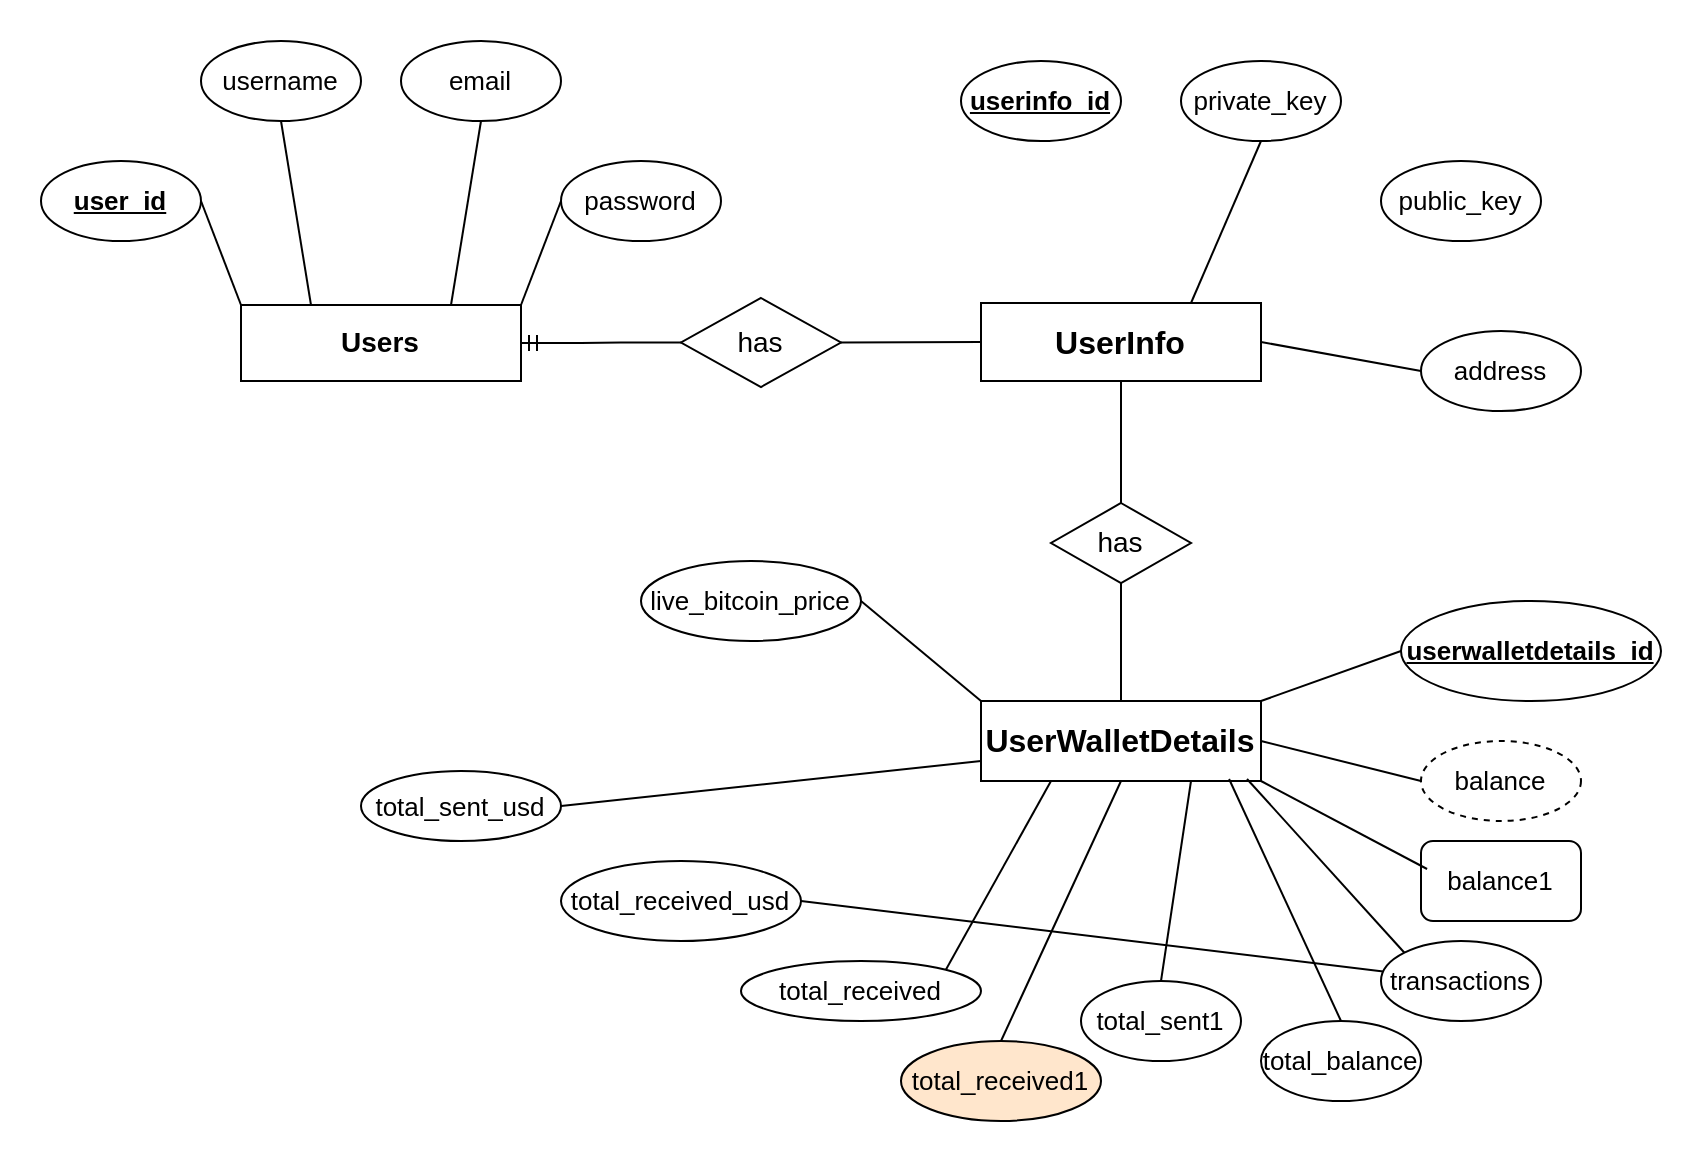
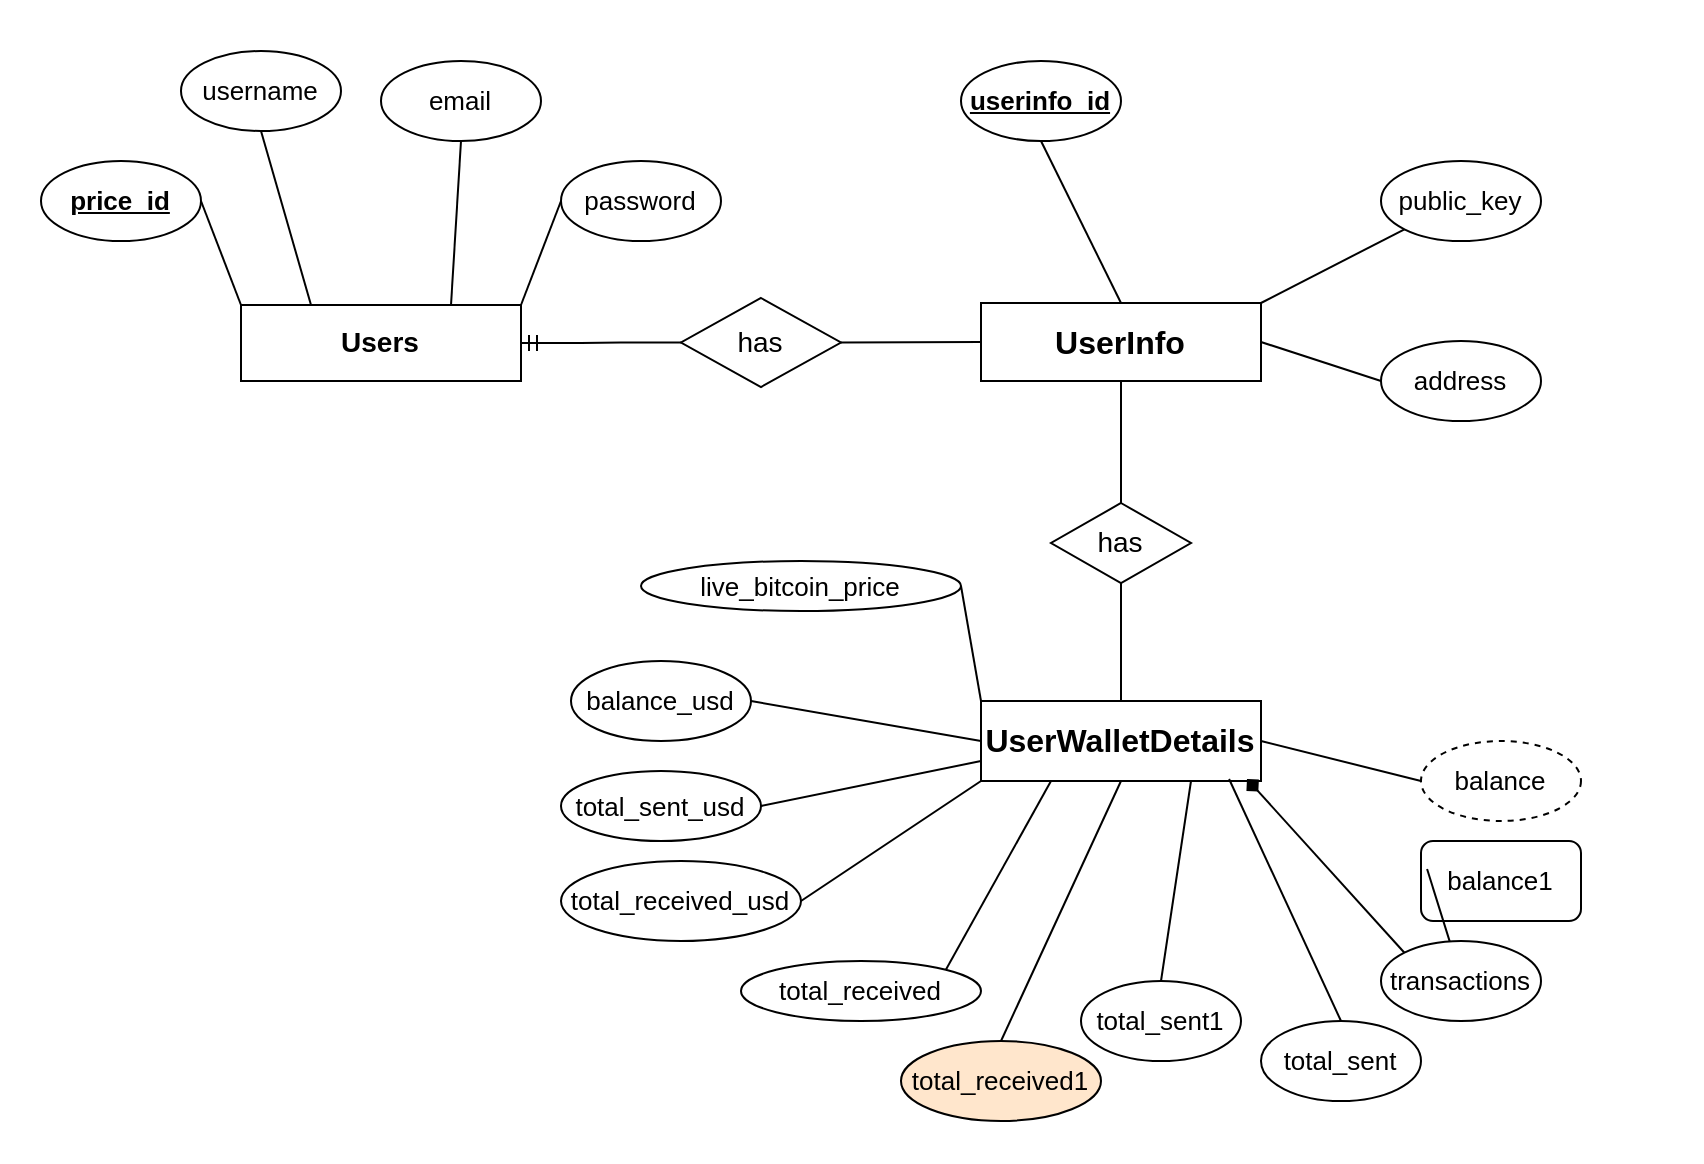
(281, 81) -> (261, 91)
(481, 81) -> (461, 101)
(1261, 101) -> none
(121, 201) -> (121, 201)
none -> (1081, 222)
(1226, 222) -> none
none -> (1332, 266)
(1501, 371) -> (1461, 381)
(751, 601) -> (801, 586)
(1531, 651) -> none
(1331, 676) -> none
none -> (661, 701)
none -> (866, 721)
(1252, 785) -> (1257, 790)
(461, 806) -> (661, 806)
(1344, 825) -> (1438, 905)
(1183, 947) -> (891, 841)
(1341, 1061) -> (1341, 1061)
